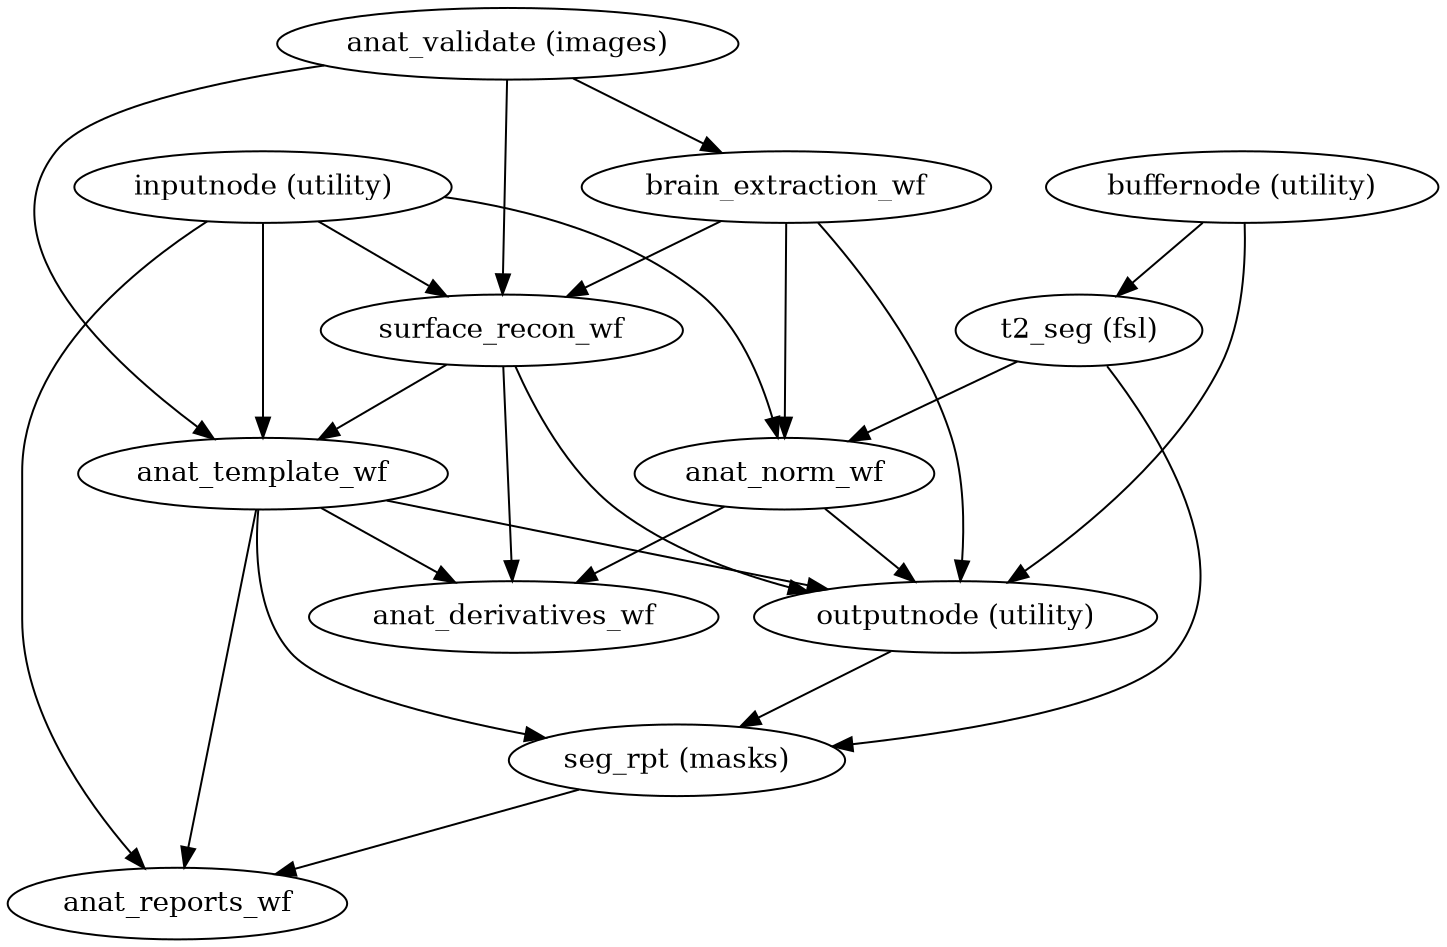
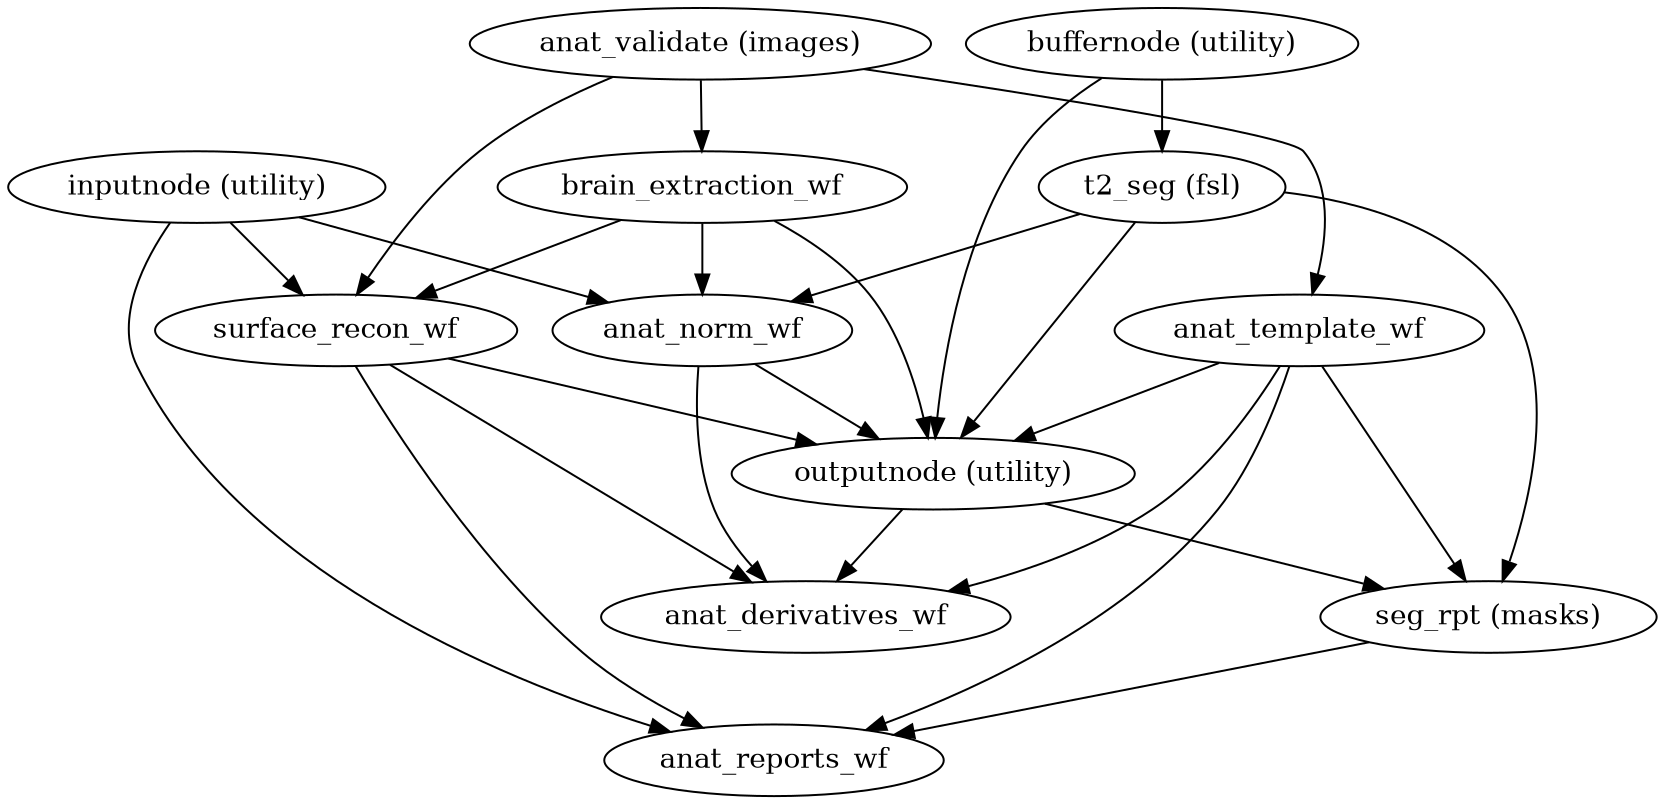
(263, 320) -> none
none -> (1054, 322)
(392, 397) -> (497, 565)
none -> (877, 538)
